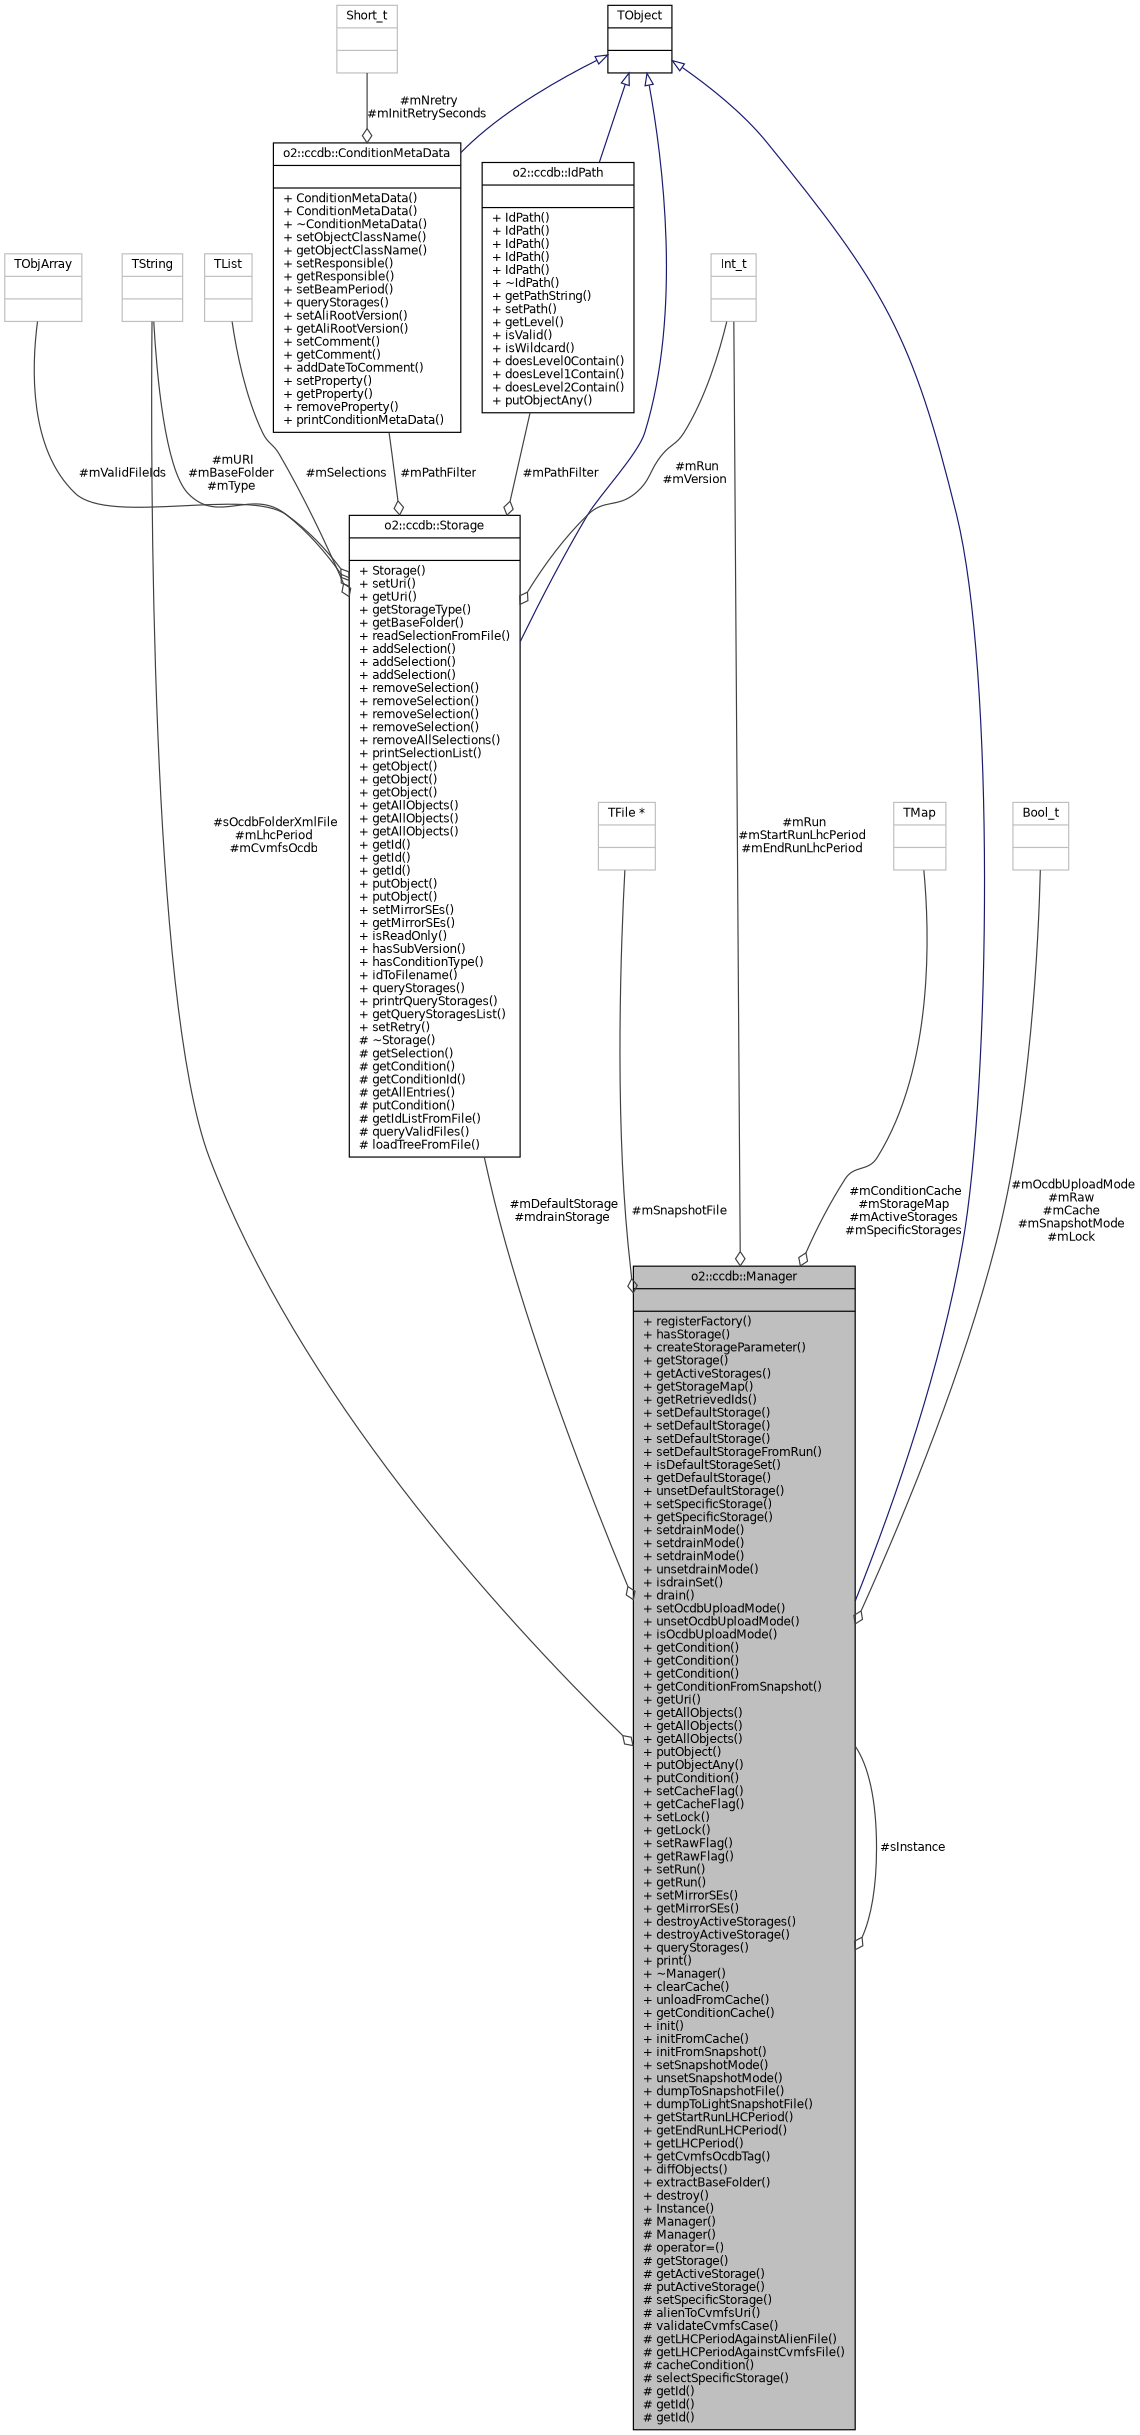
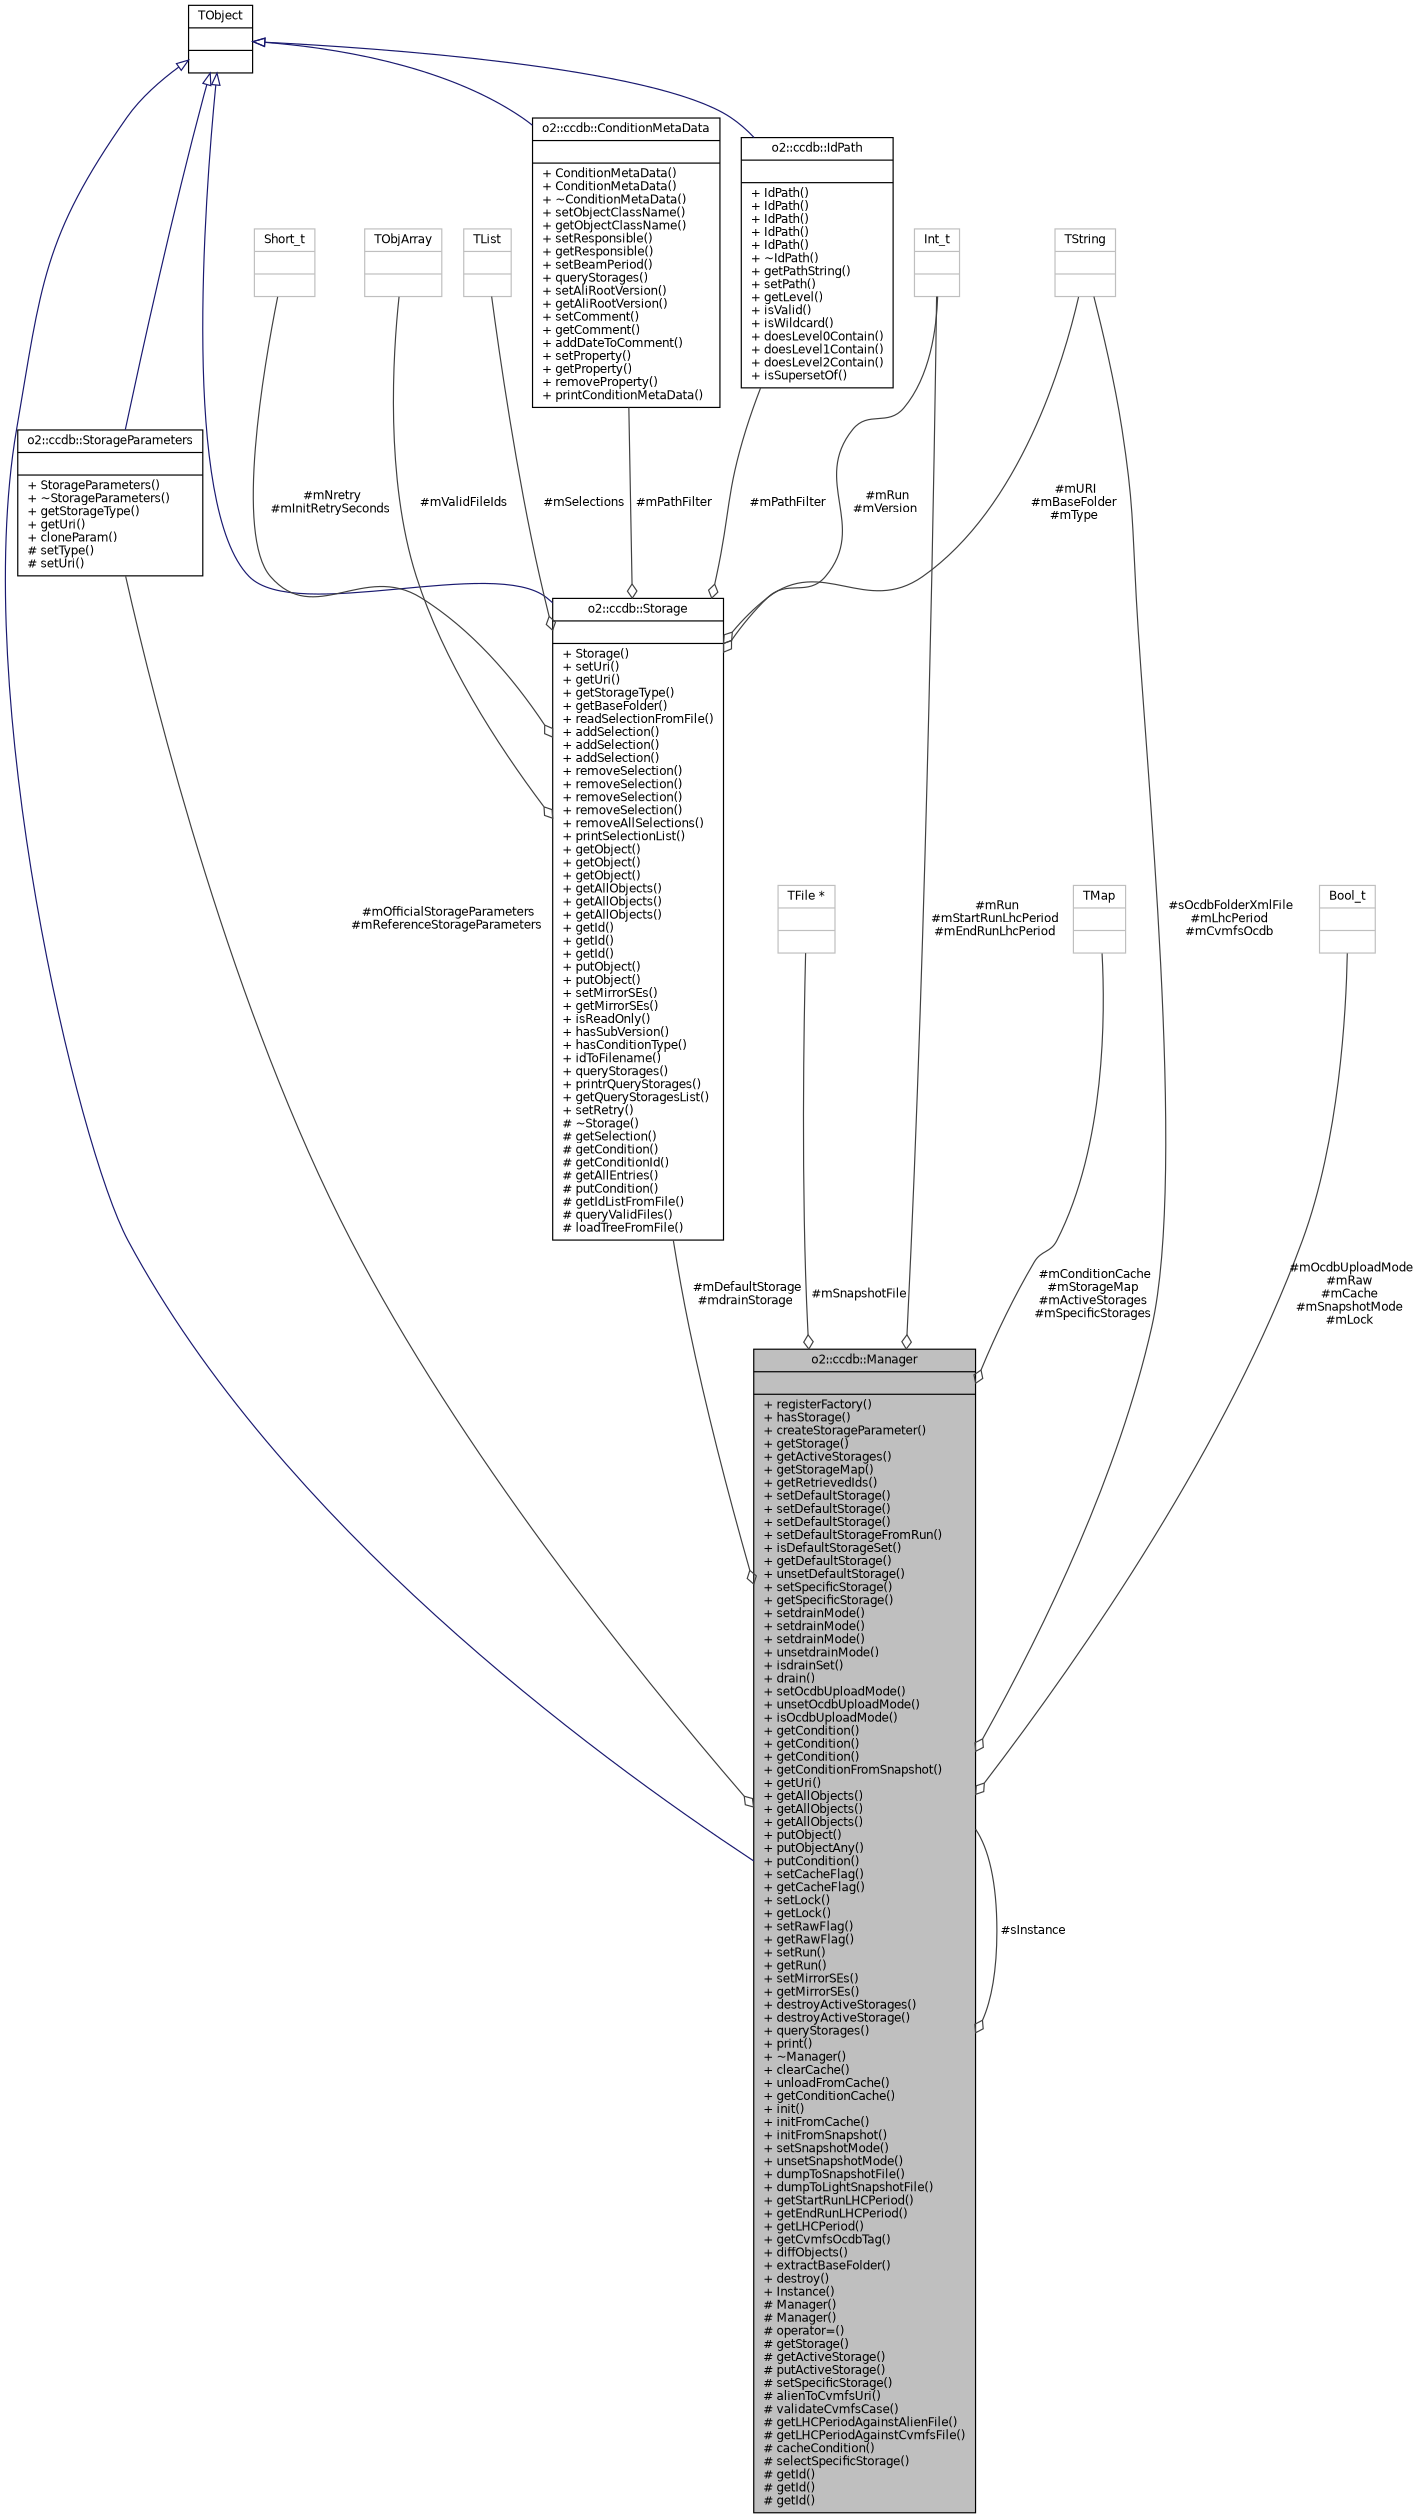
(367, 101) -> (269, 573)
(542, 401) -> (799, 376)
none -> (110, 503)
